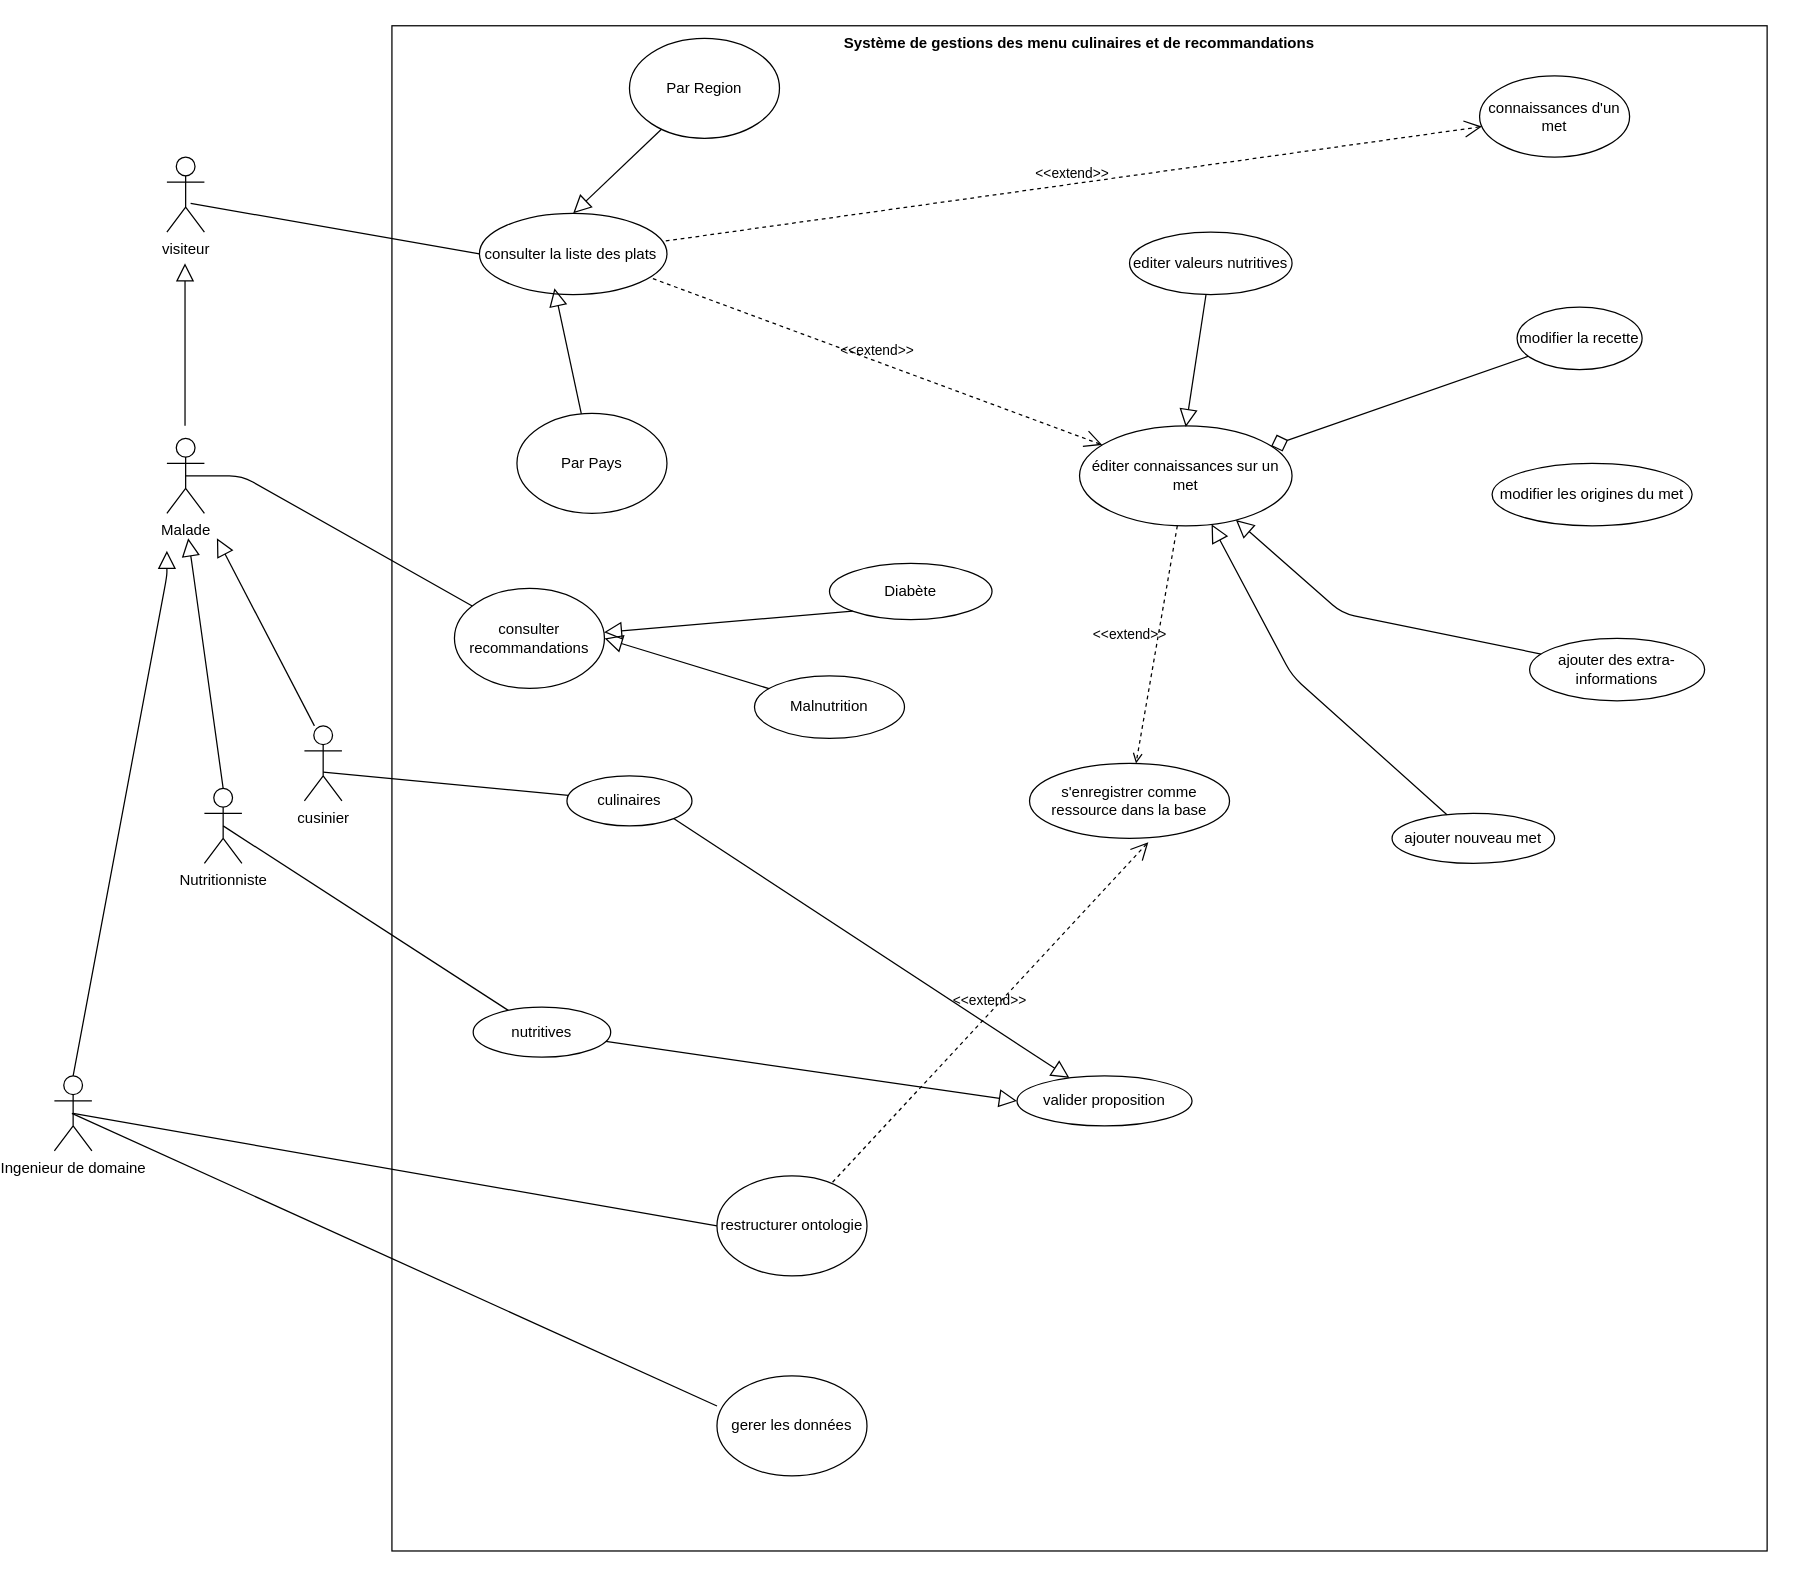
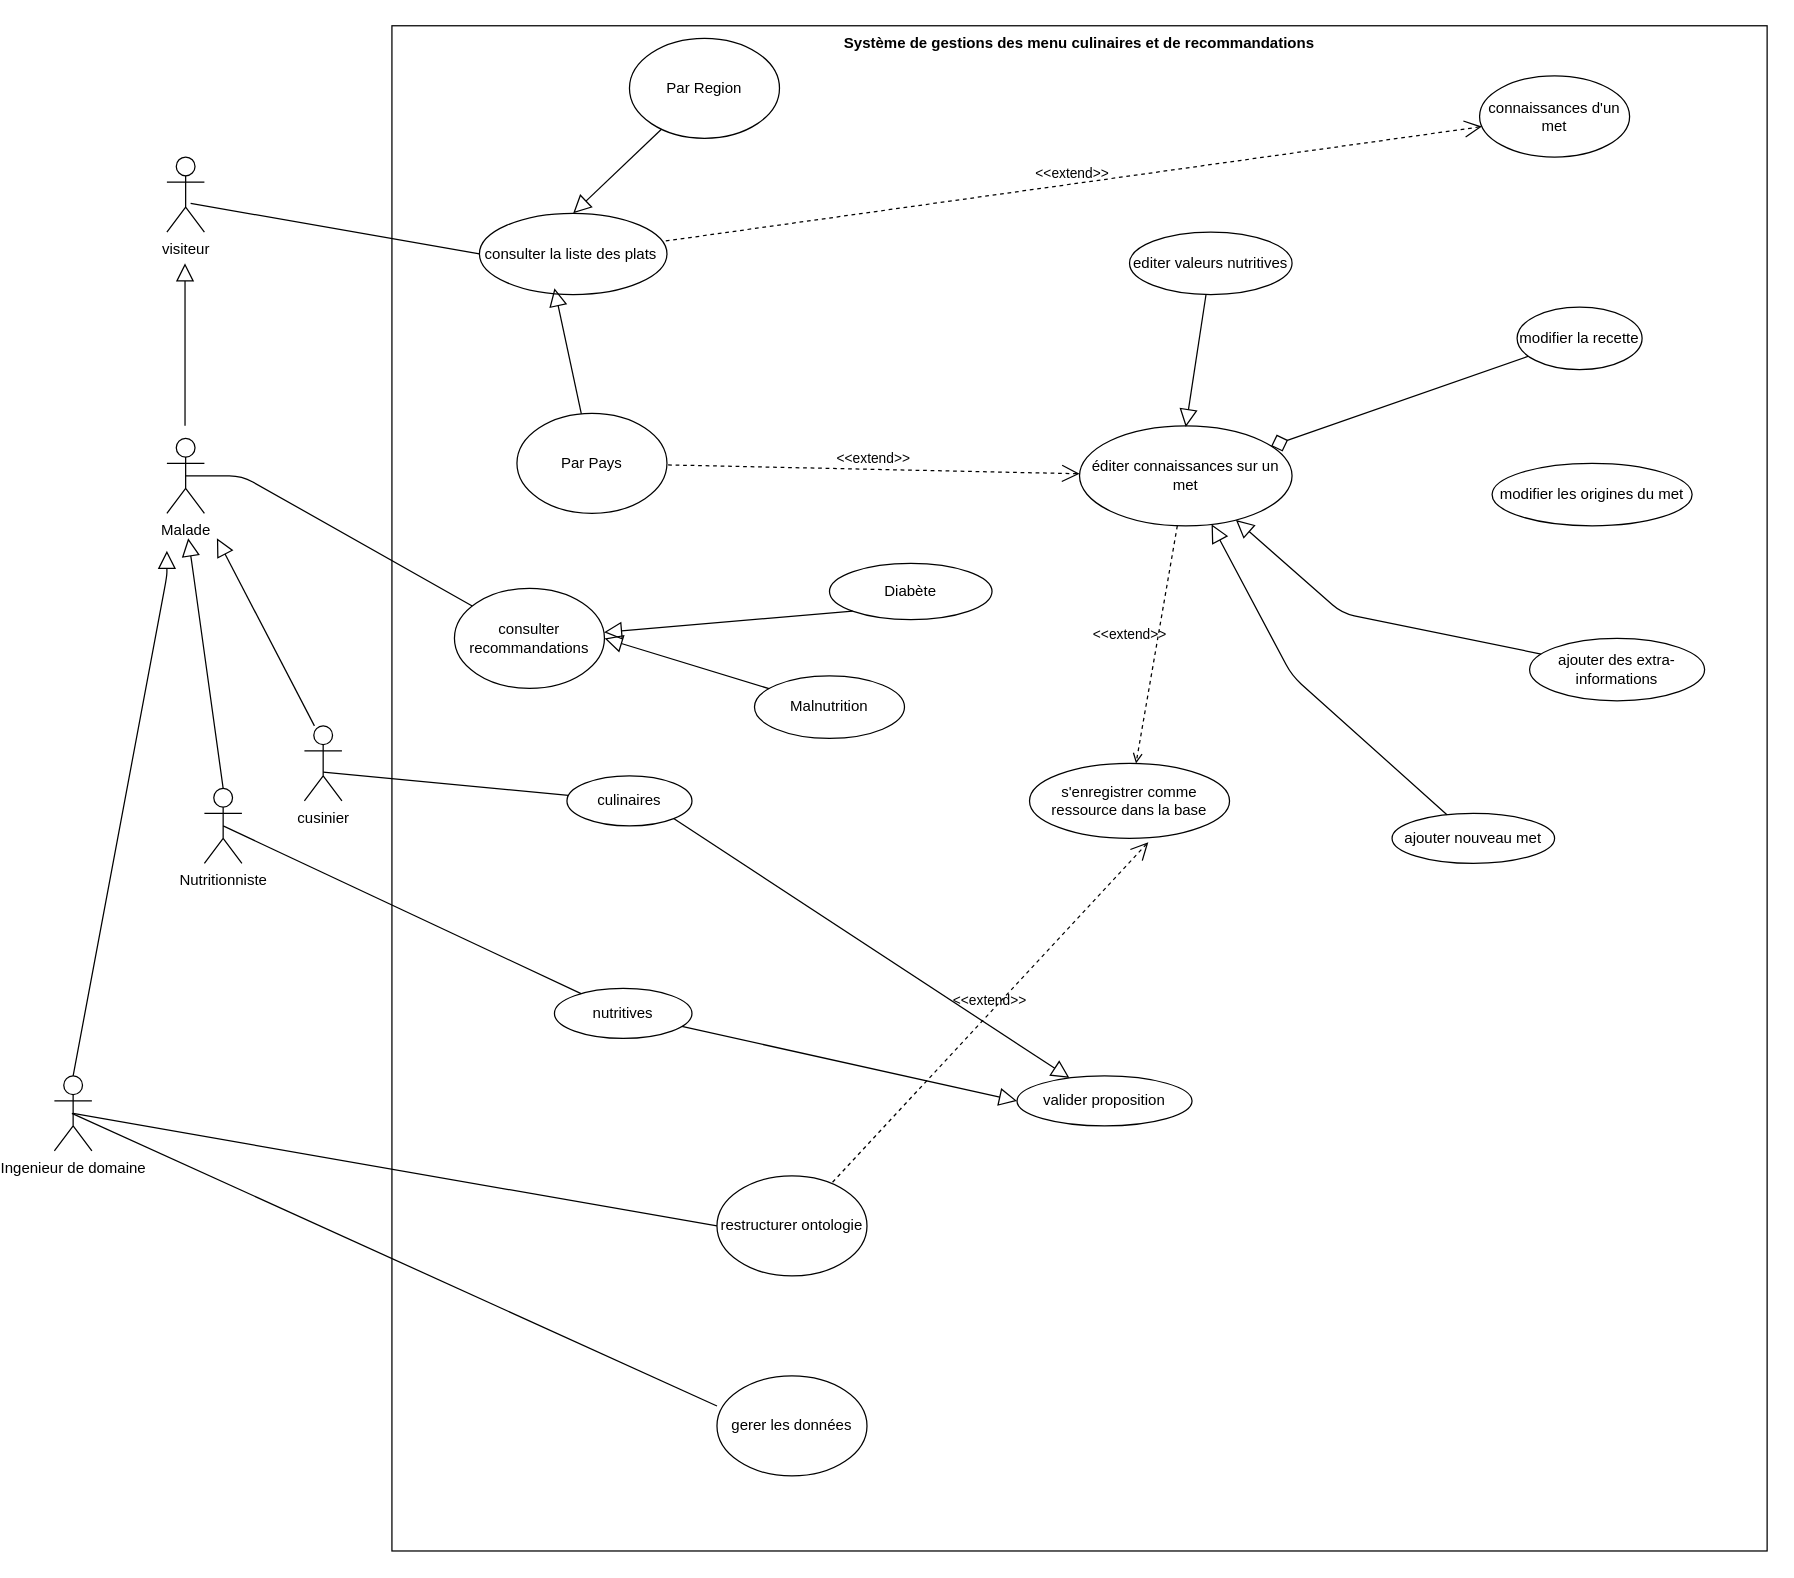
(876, 361) -> (872, 469)
(542, 1032) -> (623, 1013)
